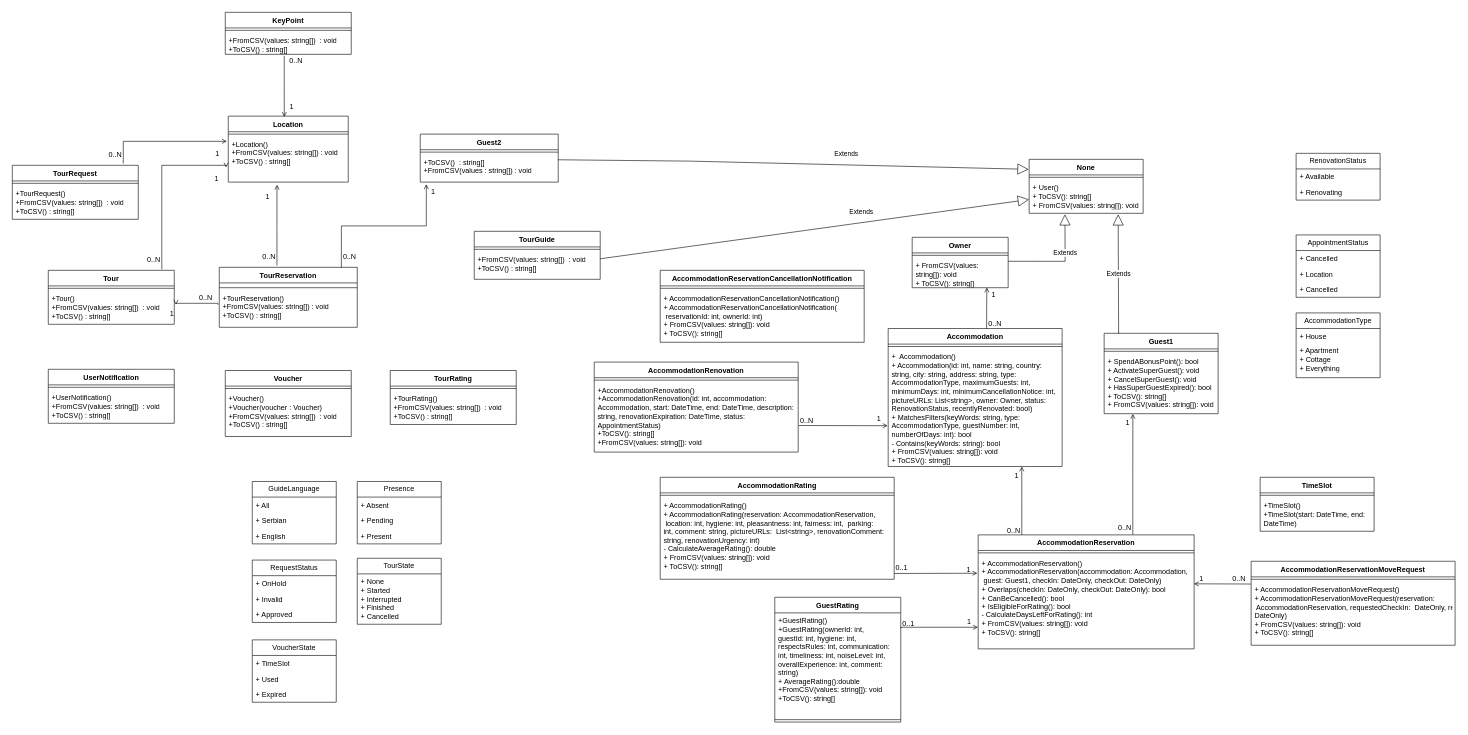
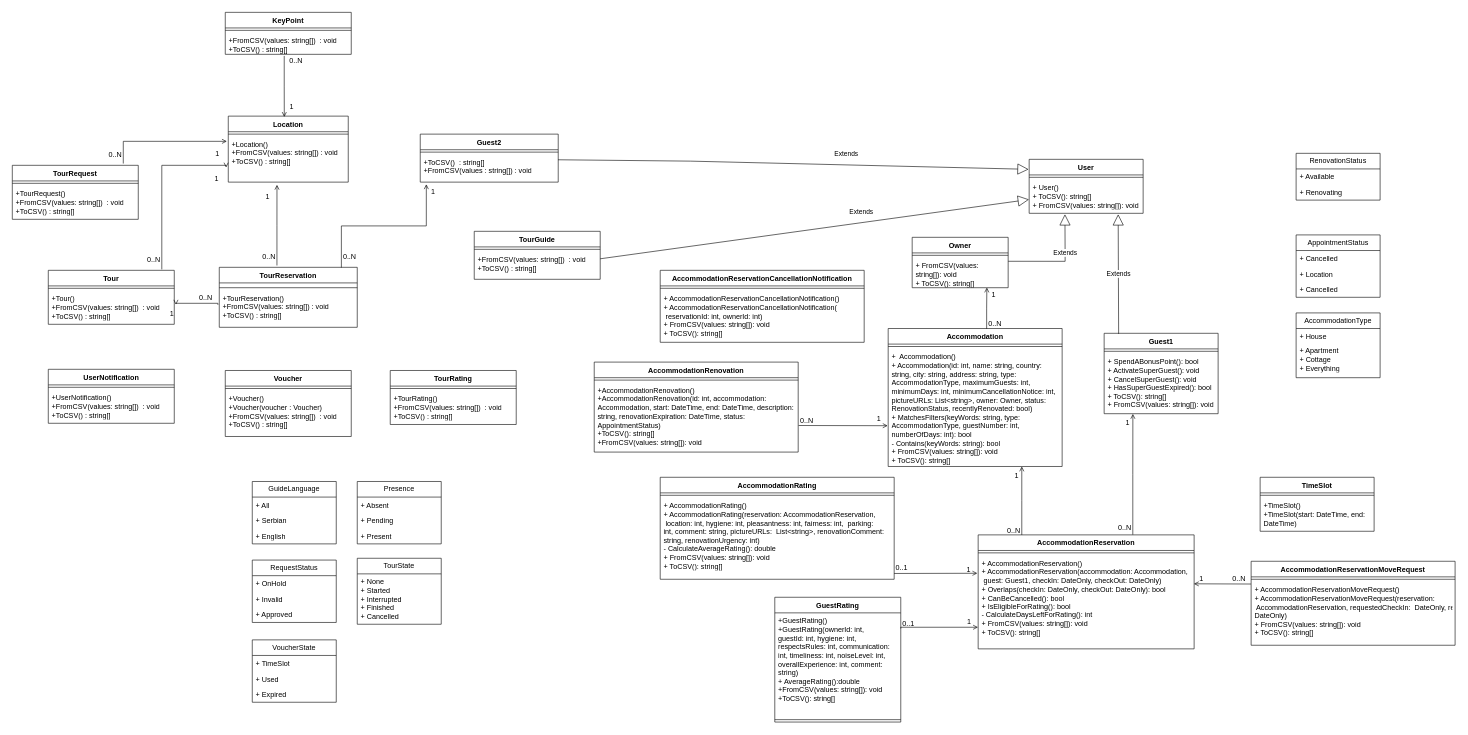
(1086, 168) -> (1086, 168)
